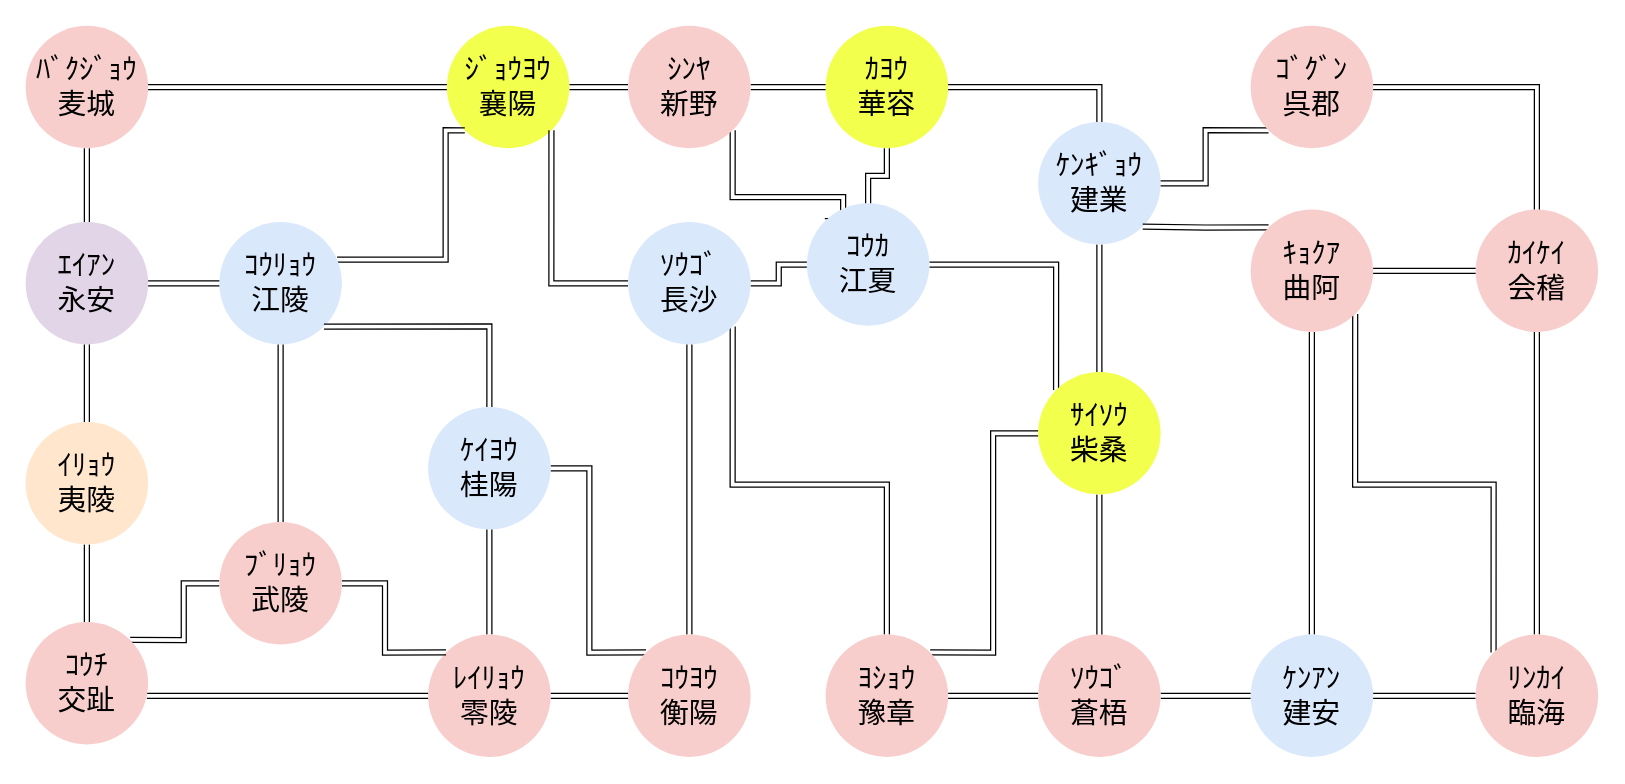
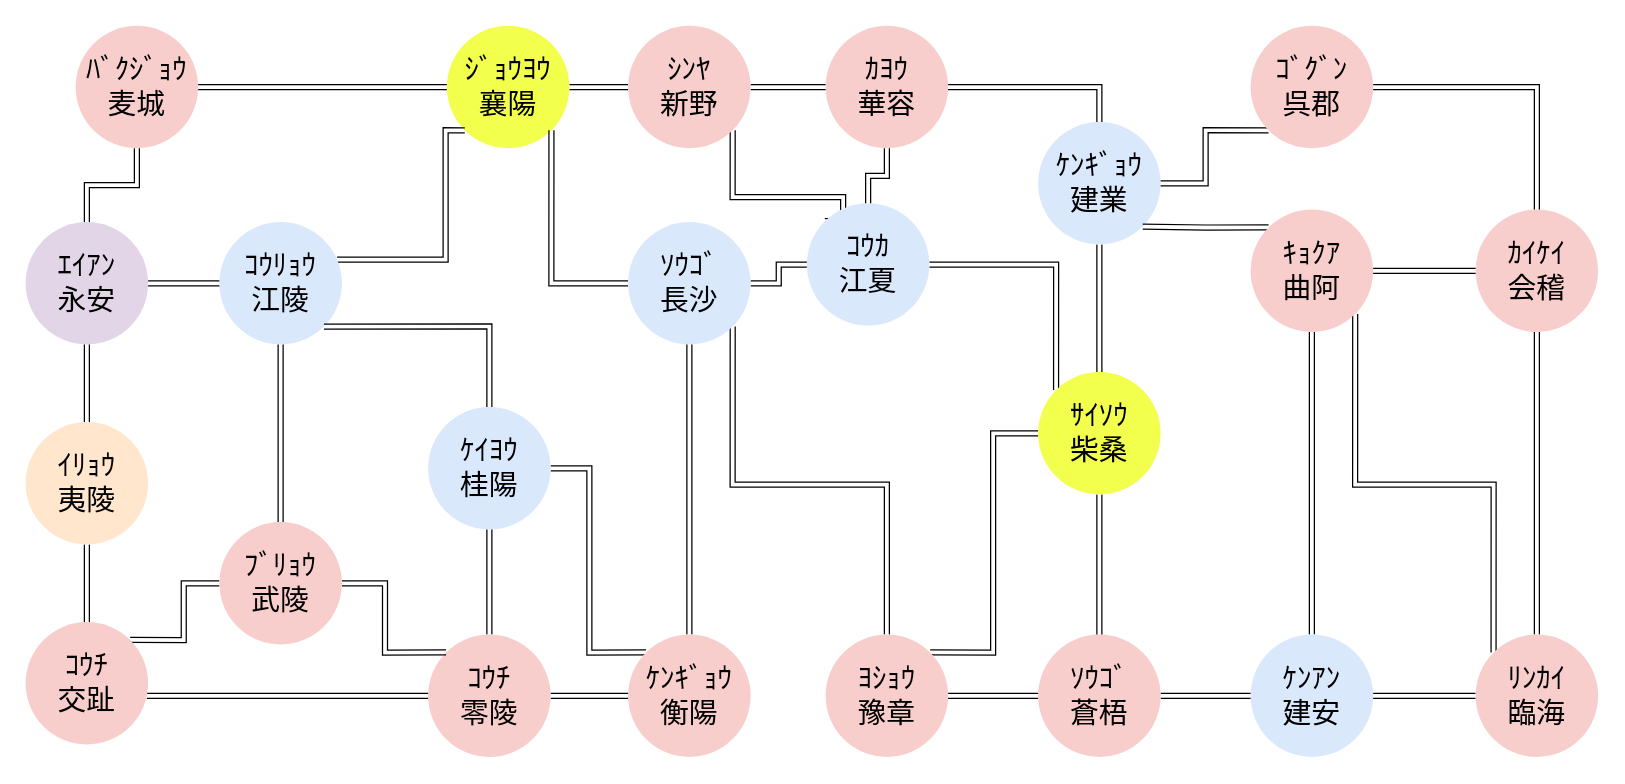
(87, 87) -> (137, 87)
(887, 87) -> (887, 87)
(489, 696) -> (489, 696)
(689, 696) -> (689, 696)
